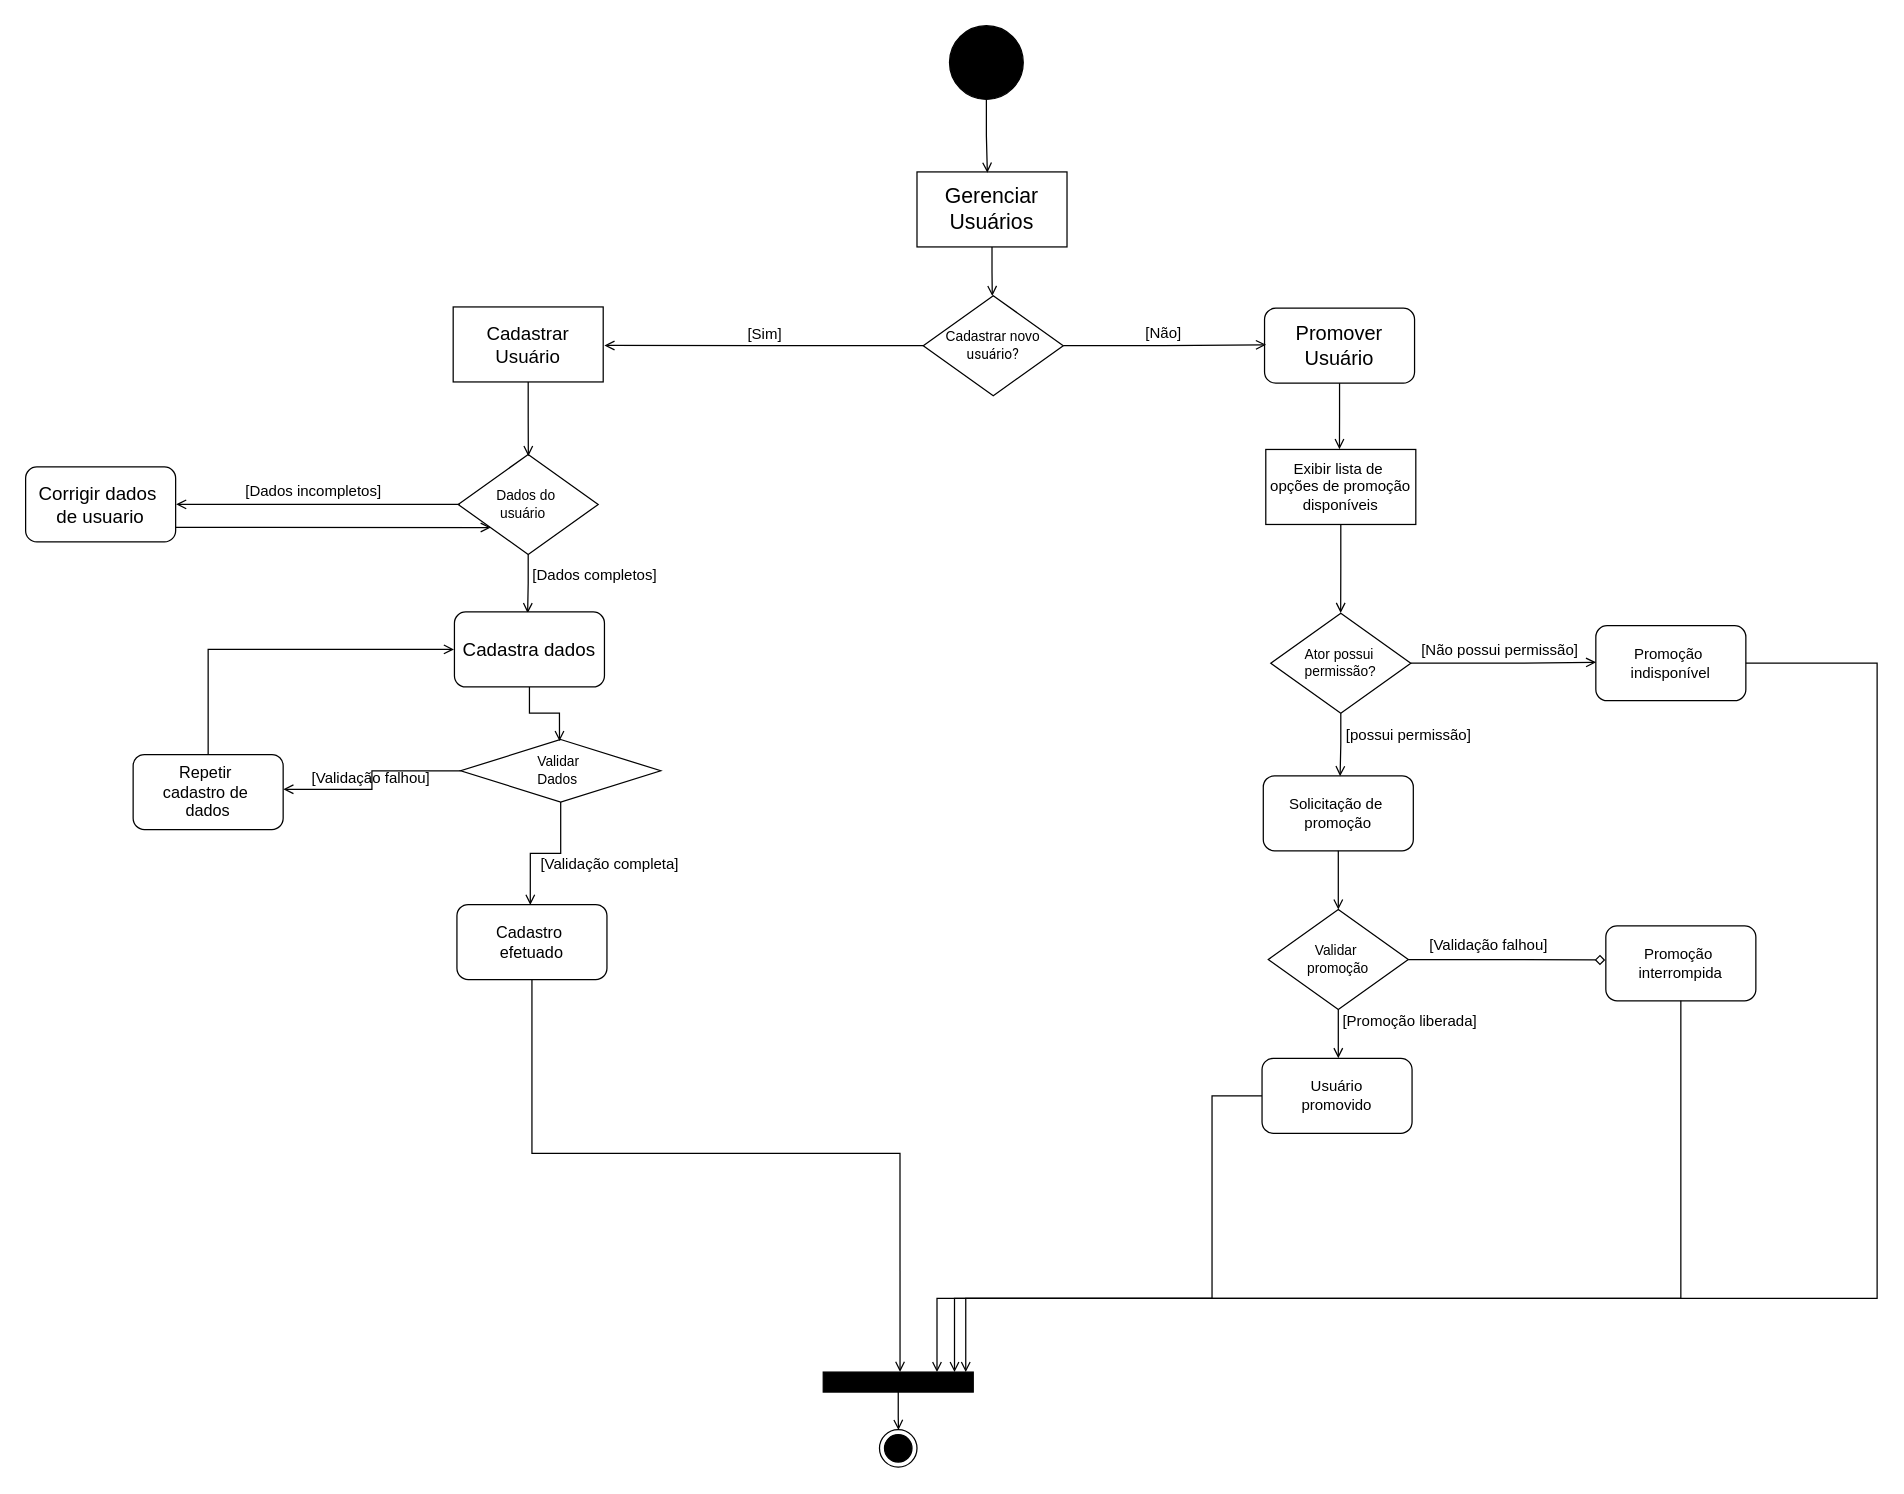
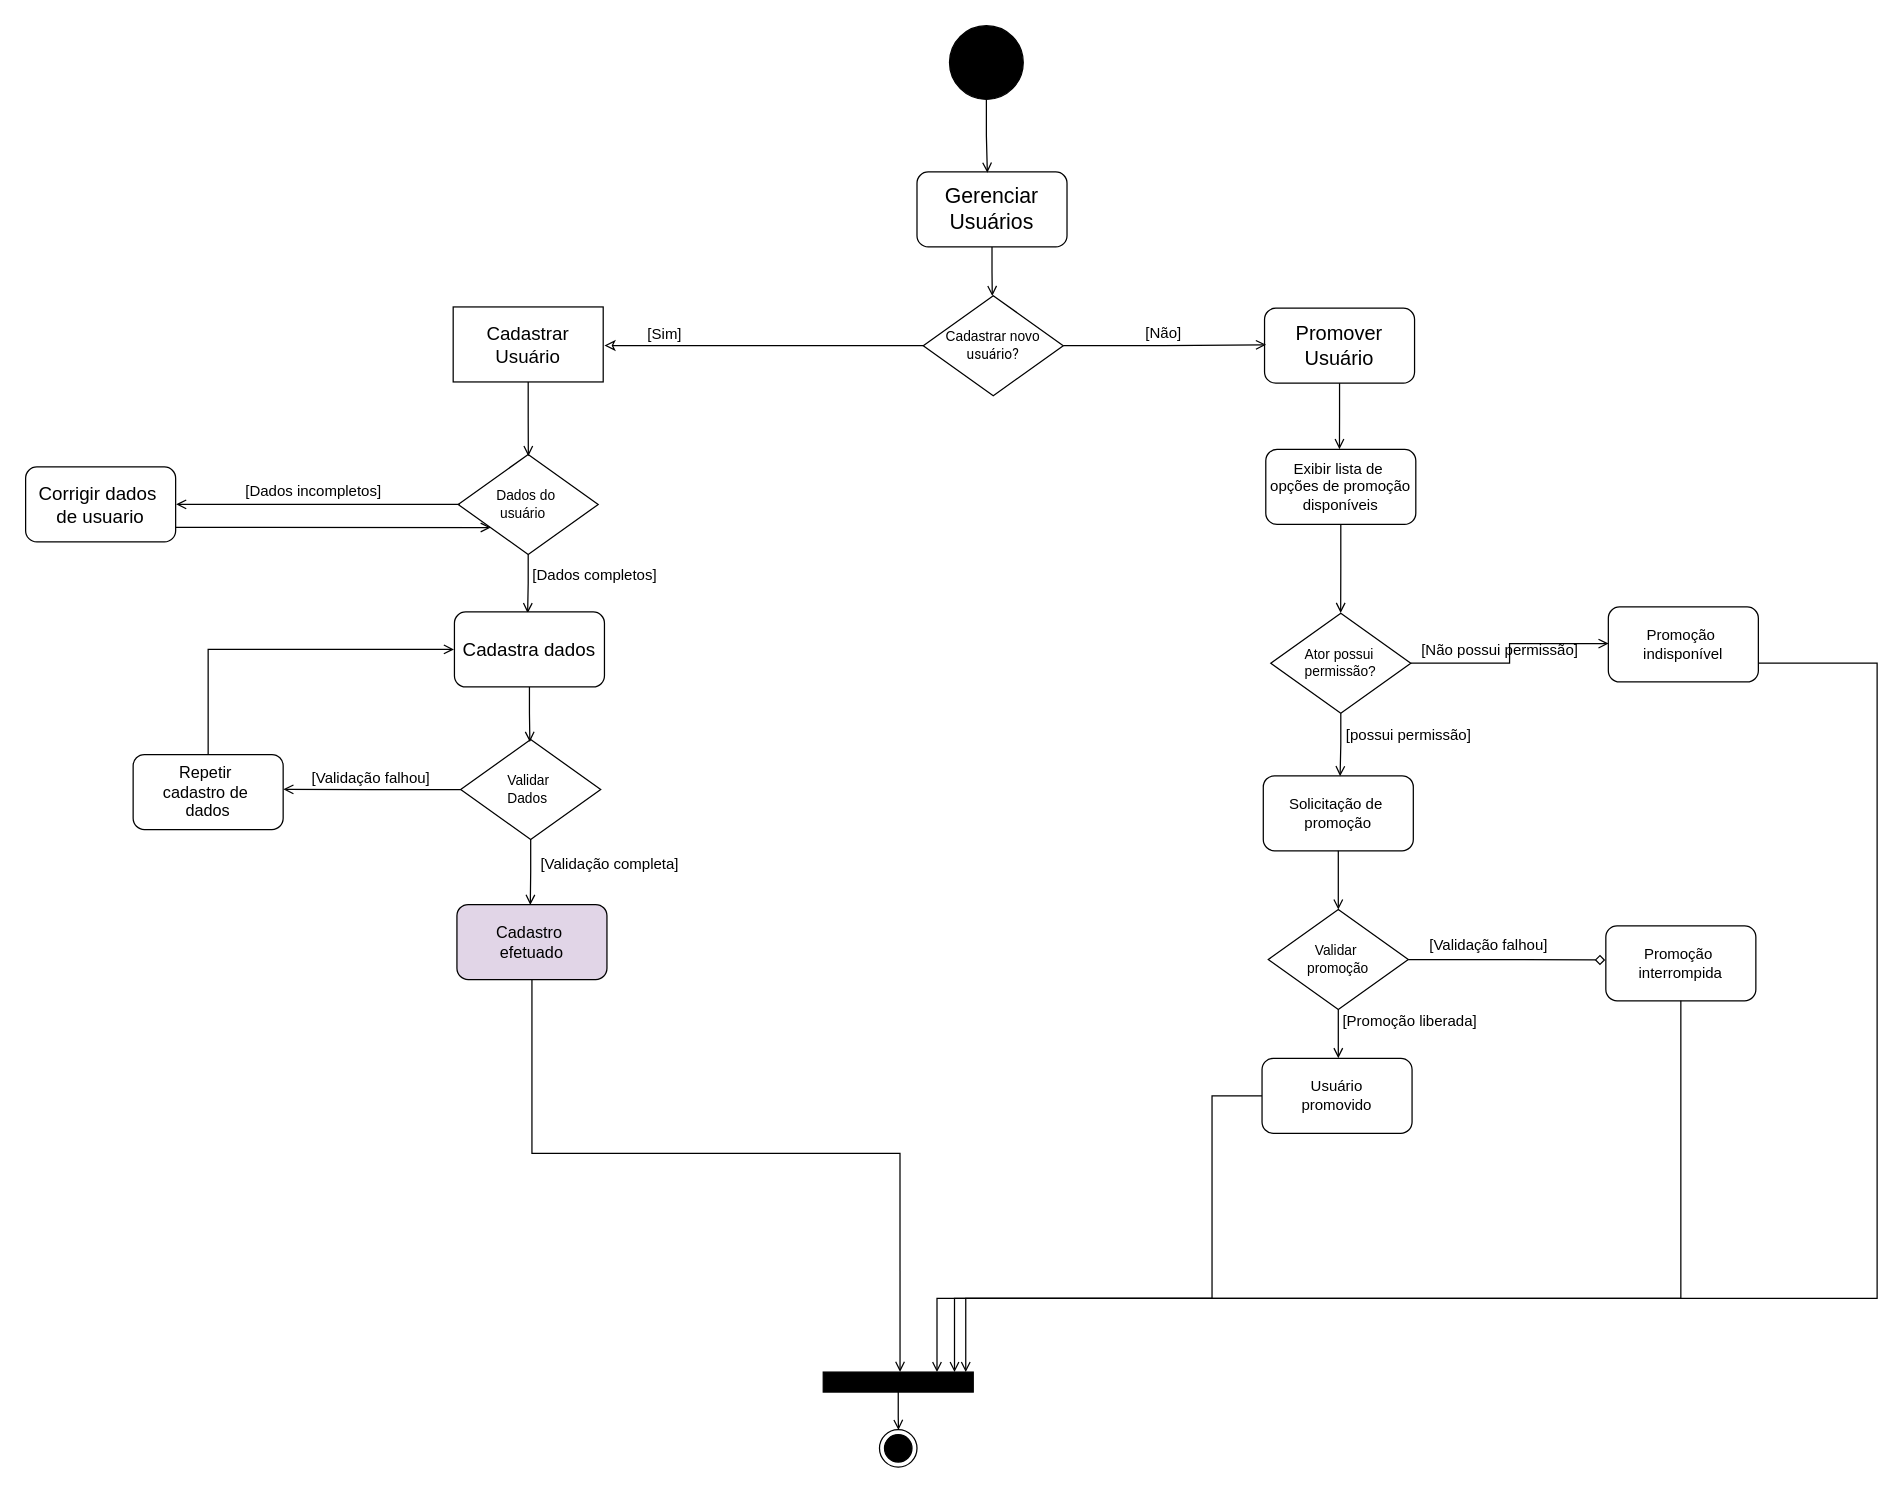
(992, 209) -> (992, 209)
(764, 334) -> (664, 334)
(611, 345) -> (614, 345)
(1341, 487) -> (1341, 487)
(1671, 663) -> (1683, 644)
(561, 771) -> (531, 789)
(532, 942) -> (532, 942)
